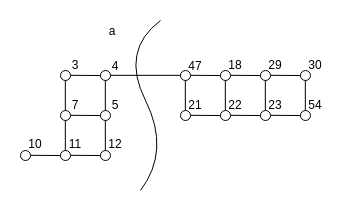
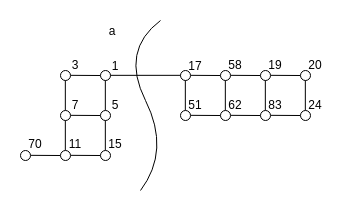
(236, 66) -> (236, 66)
(276, 66) -> (276, 66)
(316, 66) -> (316, 66)
(116, 67) -> (116, 67)
(196, 67) -> (196, 67)
(196, 106) -> (196, 106)
(236, 106) -> (236, 106)
(276, 106) -> (276, 106)
(316, 106) -> (316, 106)
(36, 145) -> (36, 145)
(116, 145) -> (116, 145)
